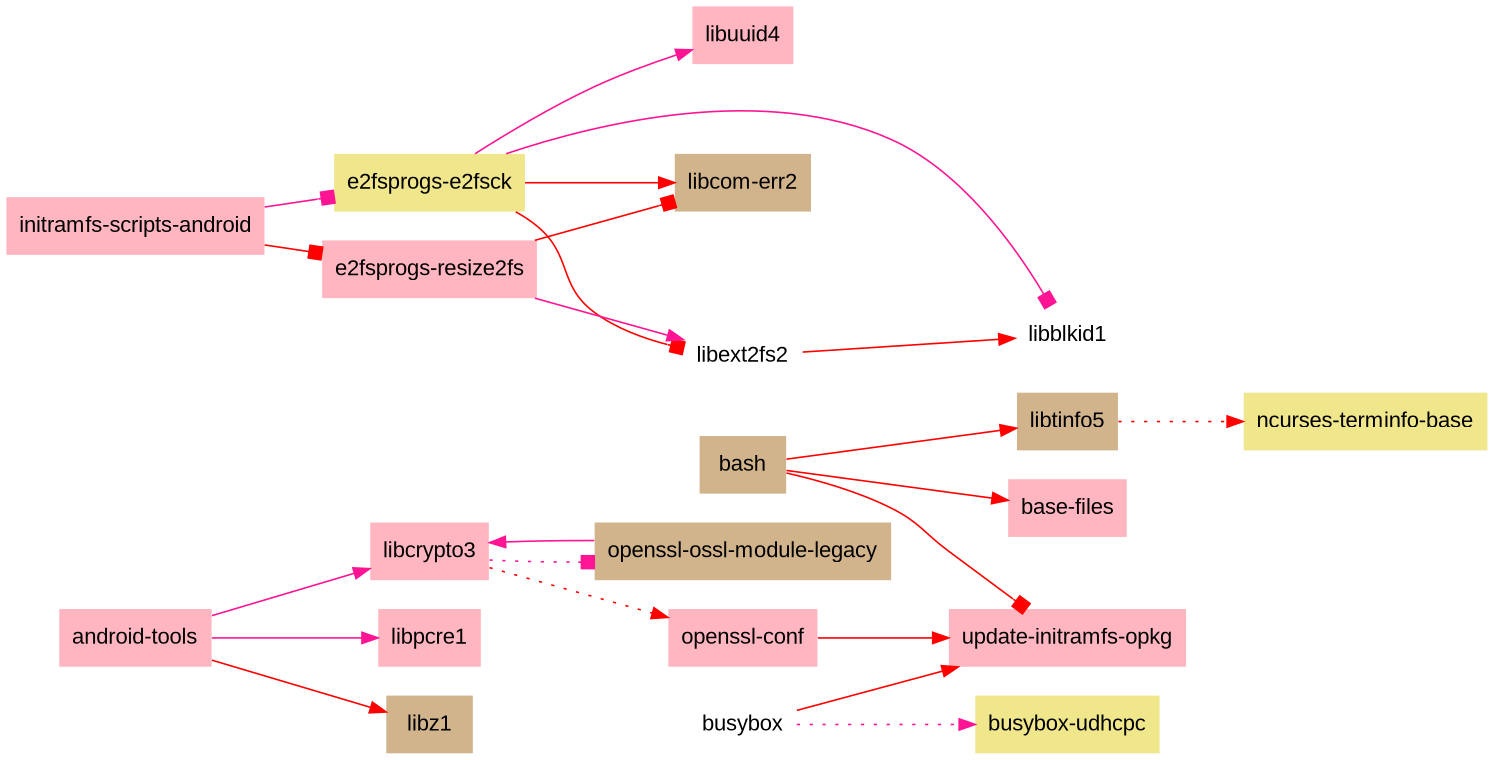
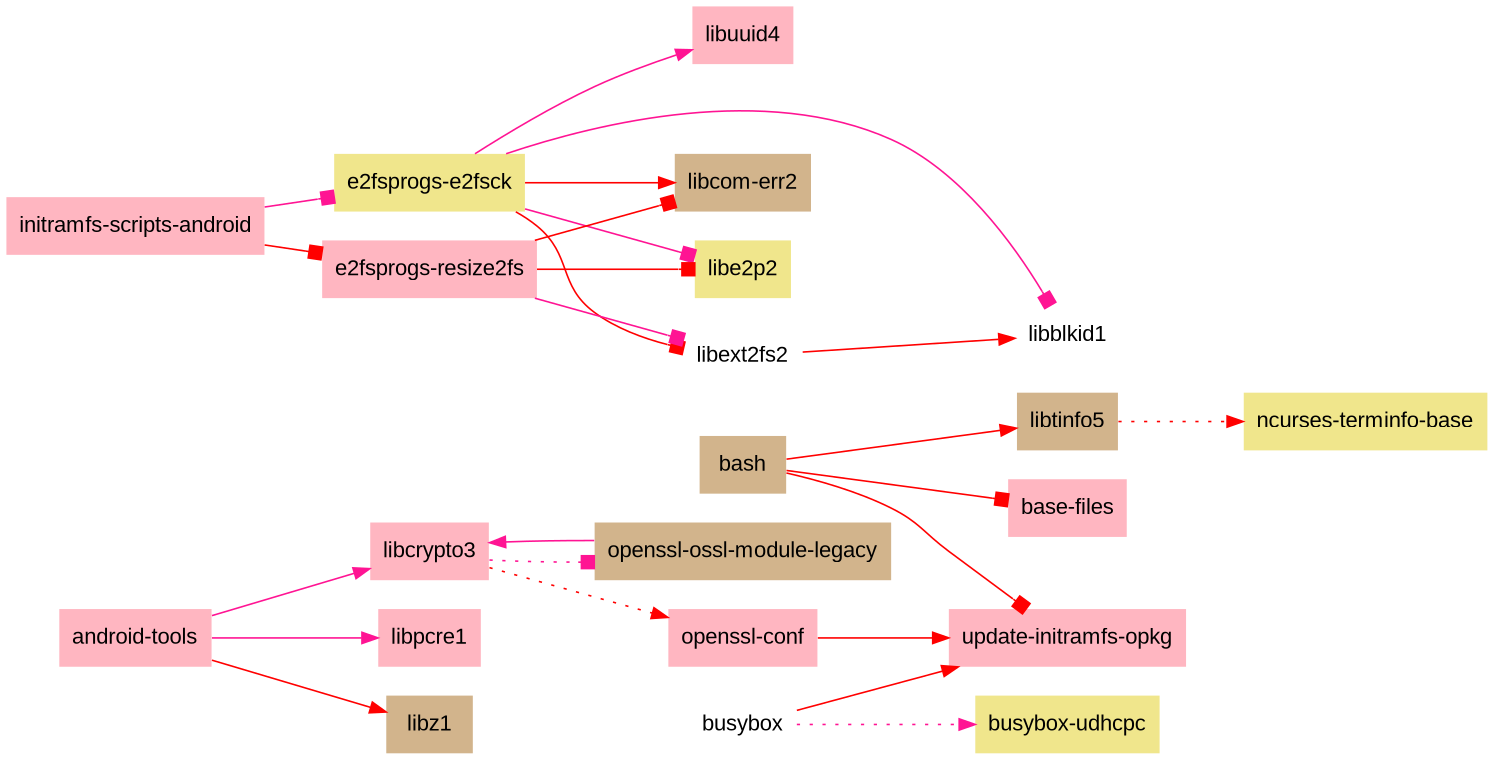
none -> (743, 269)
(575, 309) -> (575, 309)
(889, 484) -> (889, 484)
